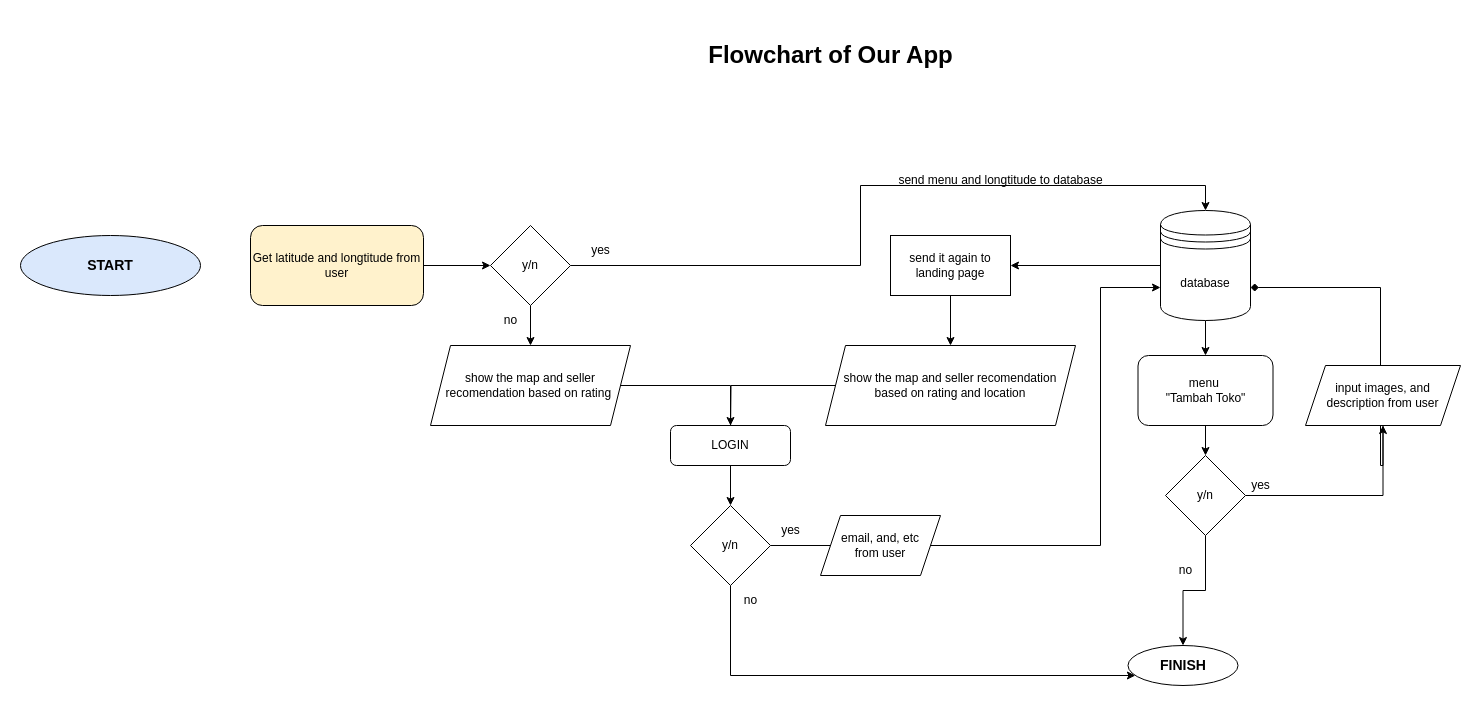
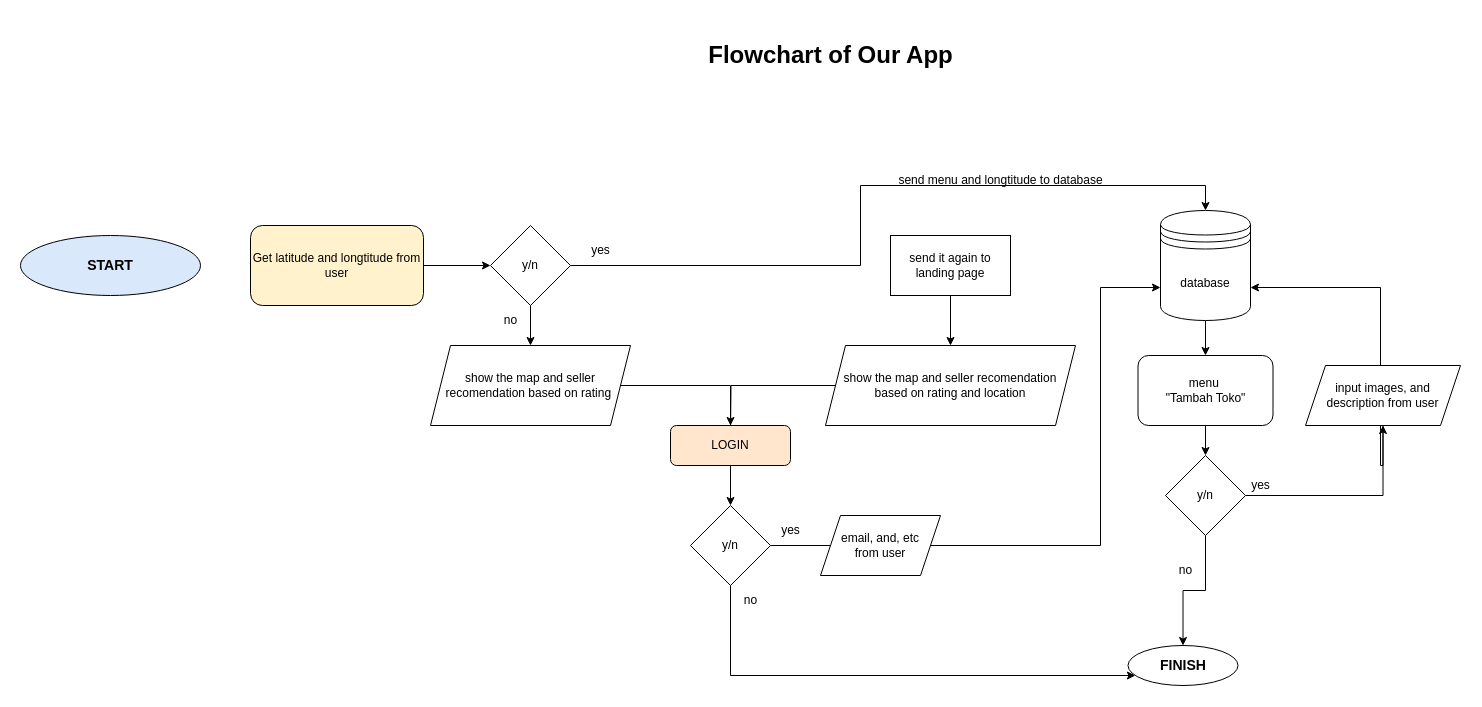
(1089, 266) -> none
(1259, 288) -> (1259, 288)
(731, 446) -> (731, 446)
